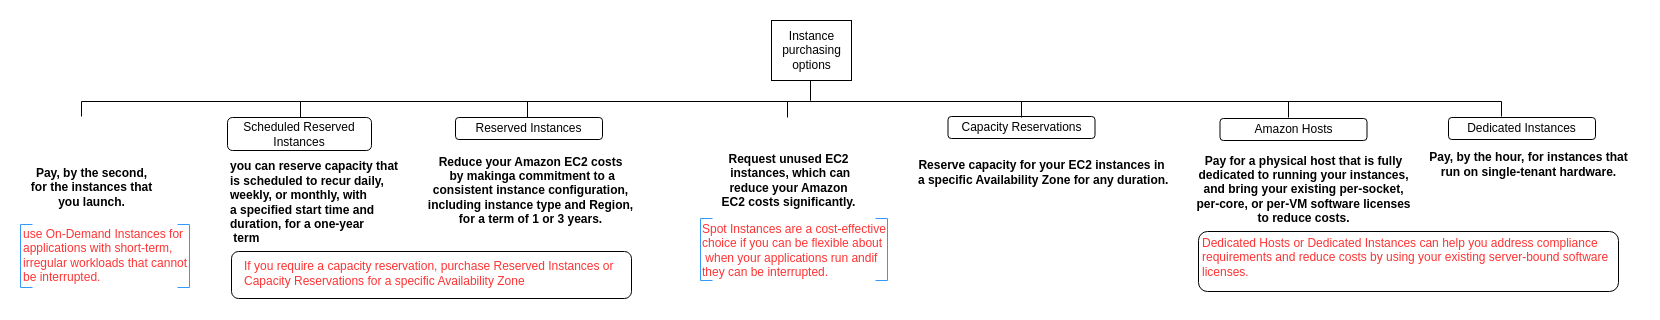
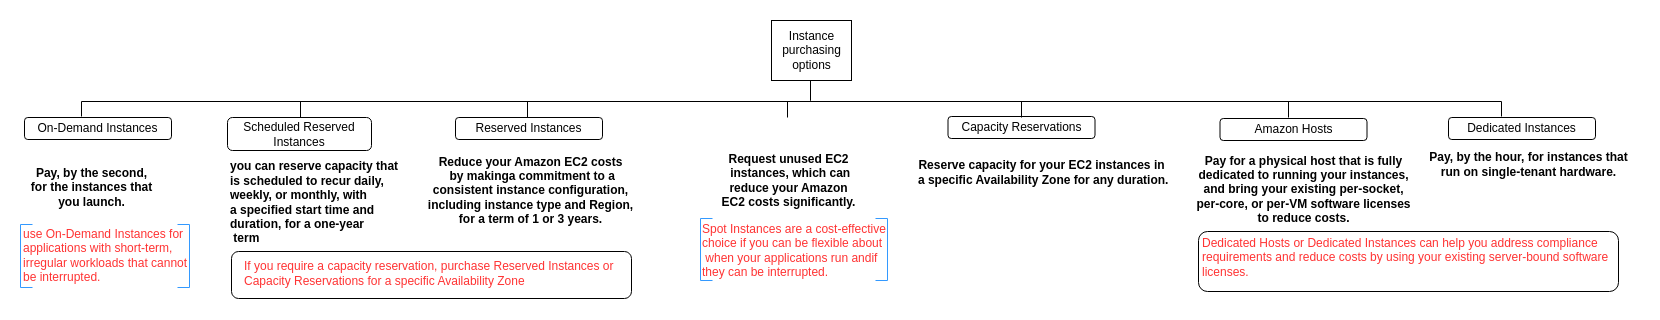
none -> (98, 129)
